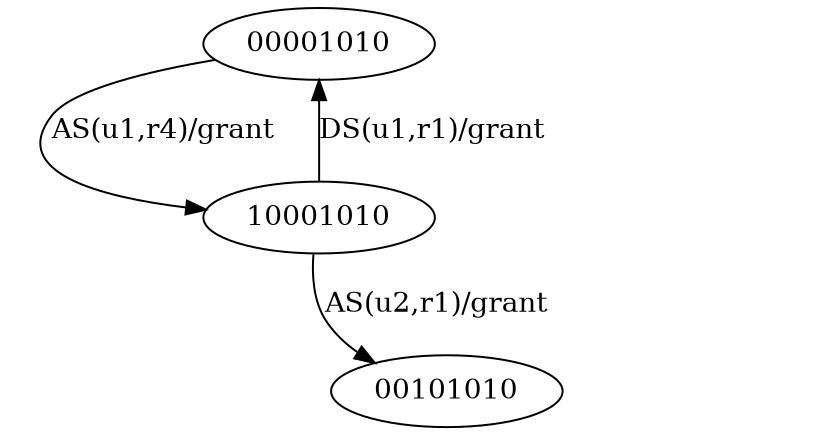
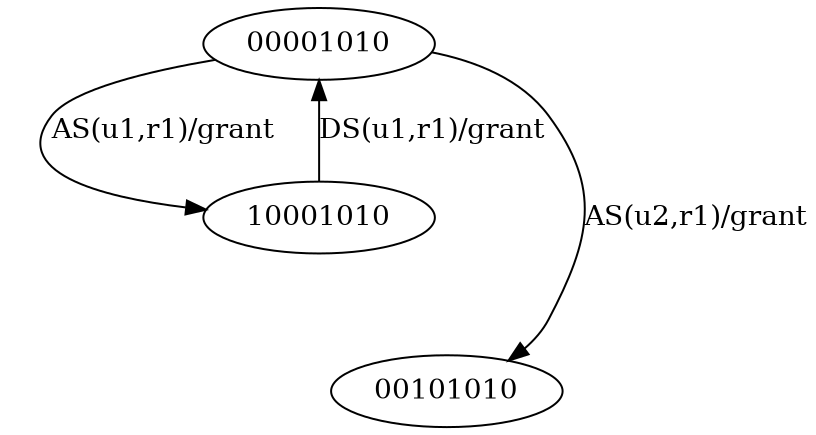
(163, 131) -> (163, 131)
(320, 310) -> (578, 169)
